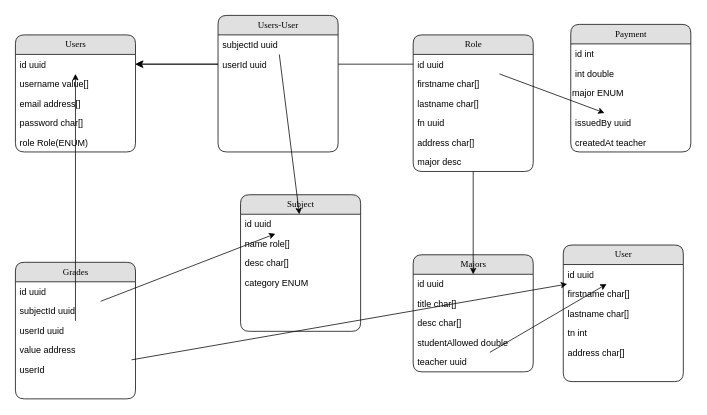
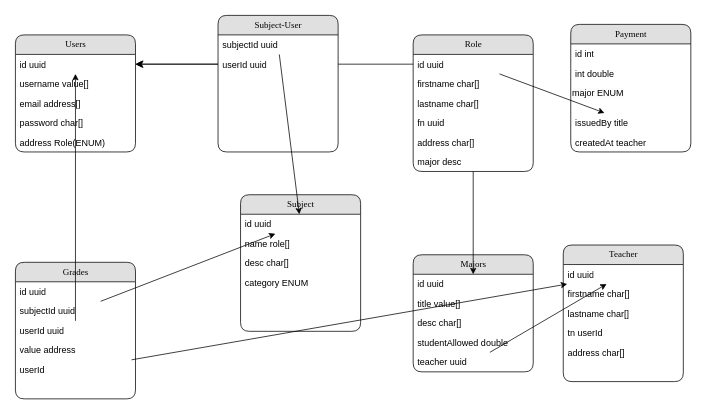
(278, 25) -> (278, 25)
(604, 124) -> (605, 124)
(54, 143) -> (63, 143)
(623, 255) -> (623, 255)
(444, 304) -> (445, 304)
(580, 334) -> (589, 334)
